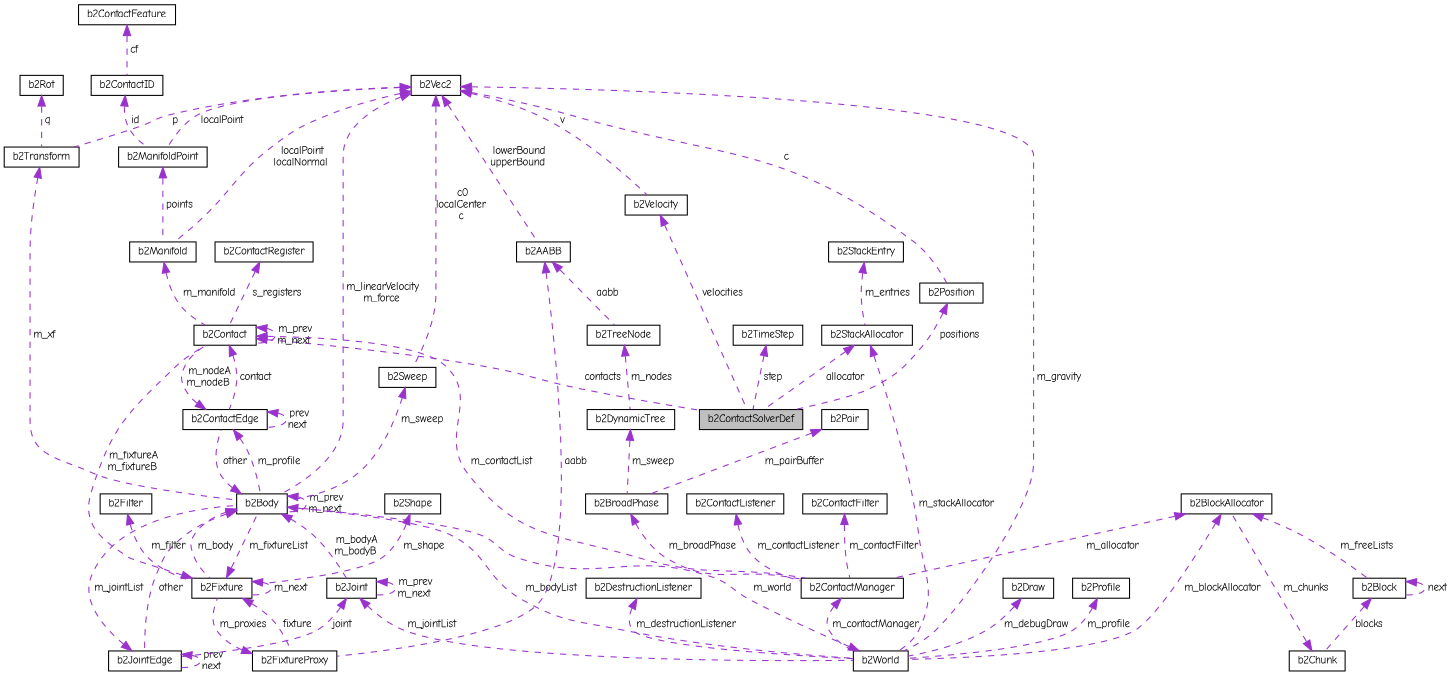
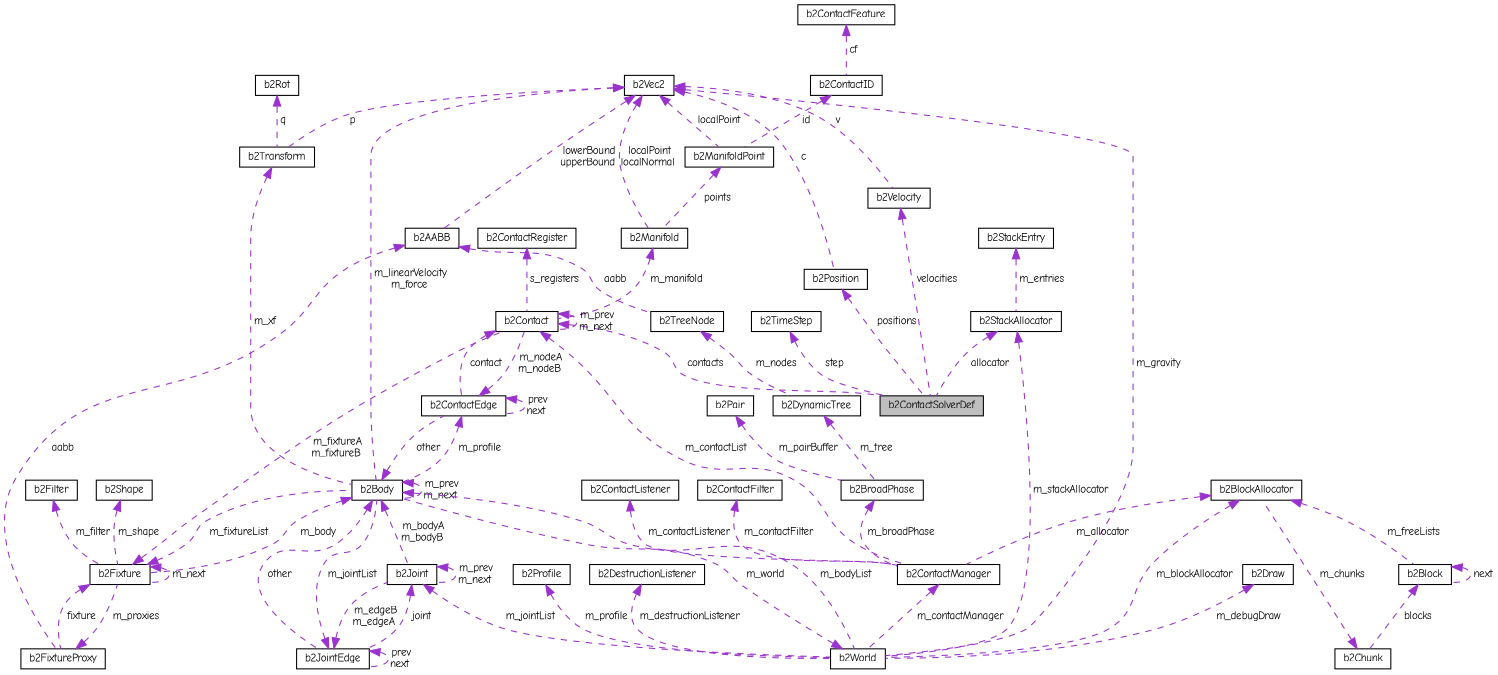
(407, 377) -> none
(651, 462) -> (875, 448)
none -> (353, 603)
